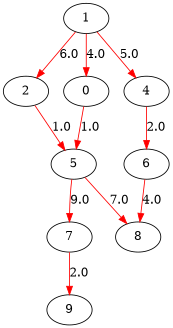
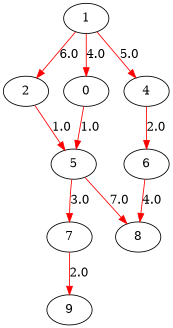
(80, 201) -> (80, 201)
